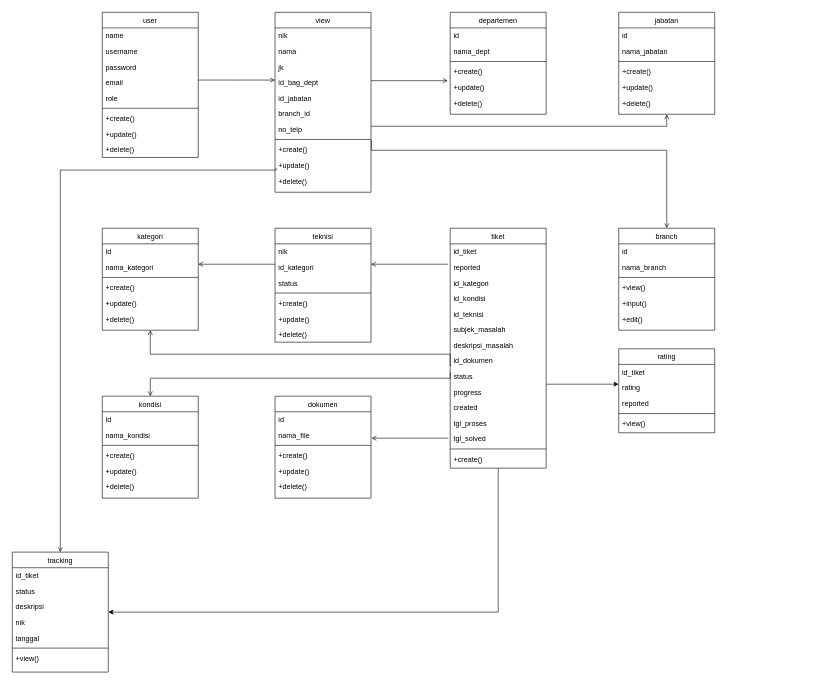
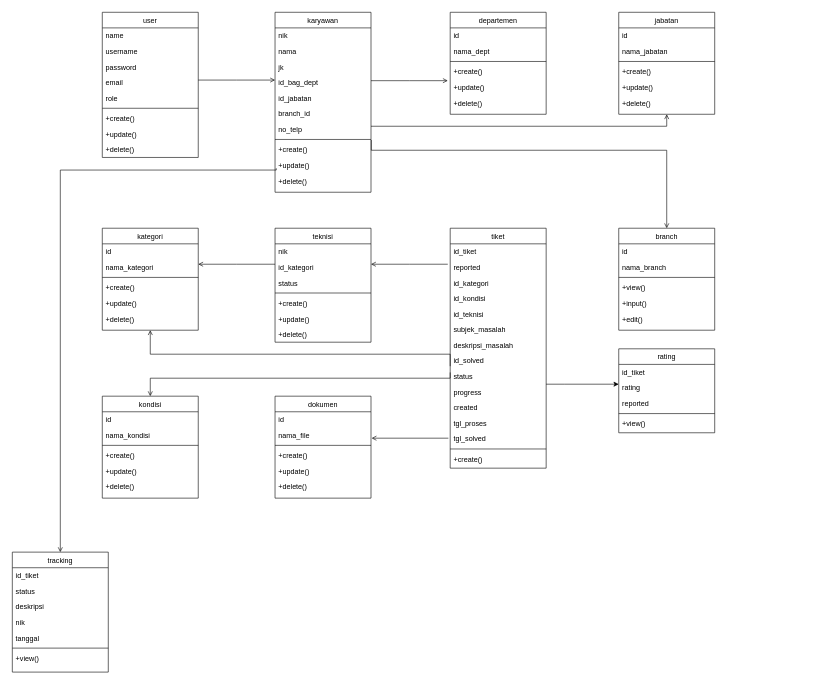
(323, 20) -> (323, 20)
(473, 361) -> (470, 361)
(113, 612) -> none
